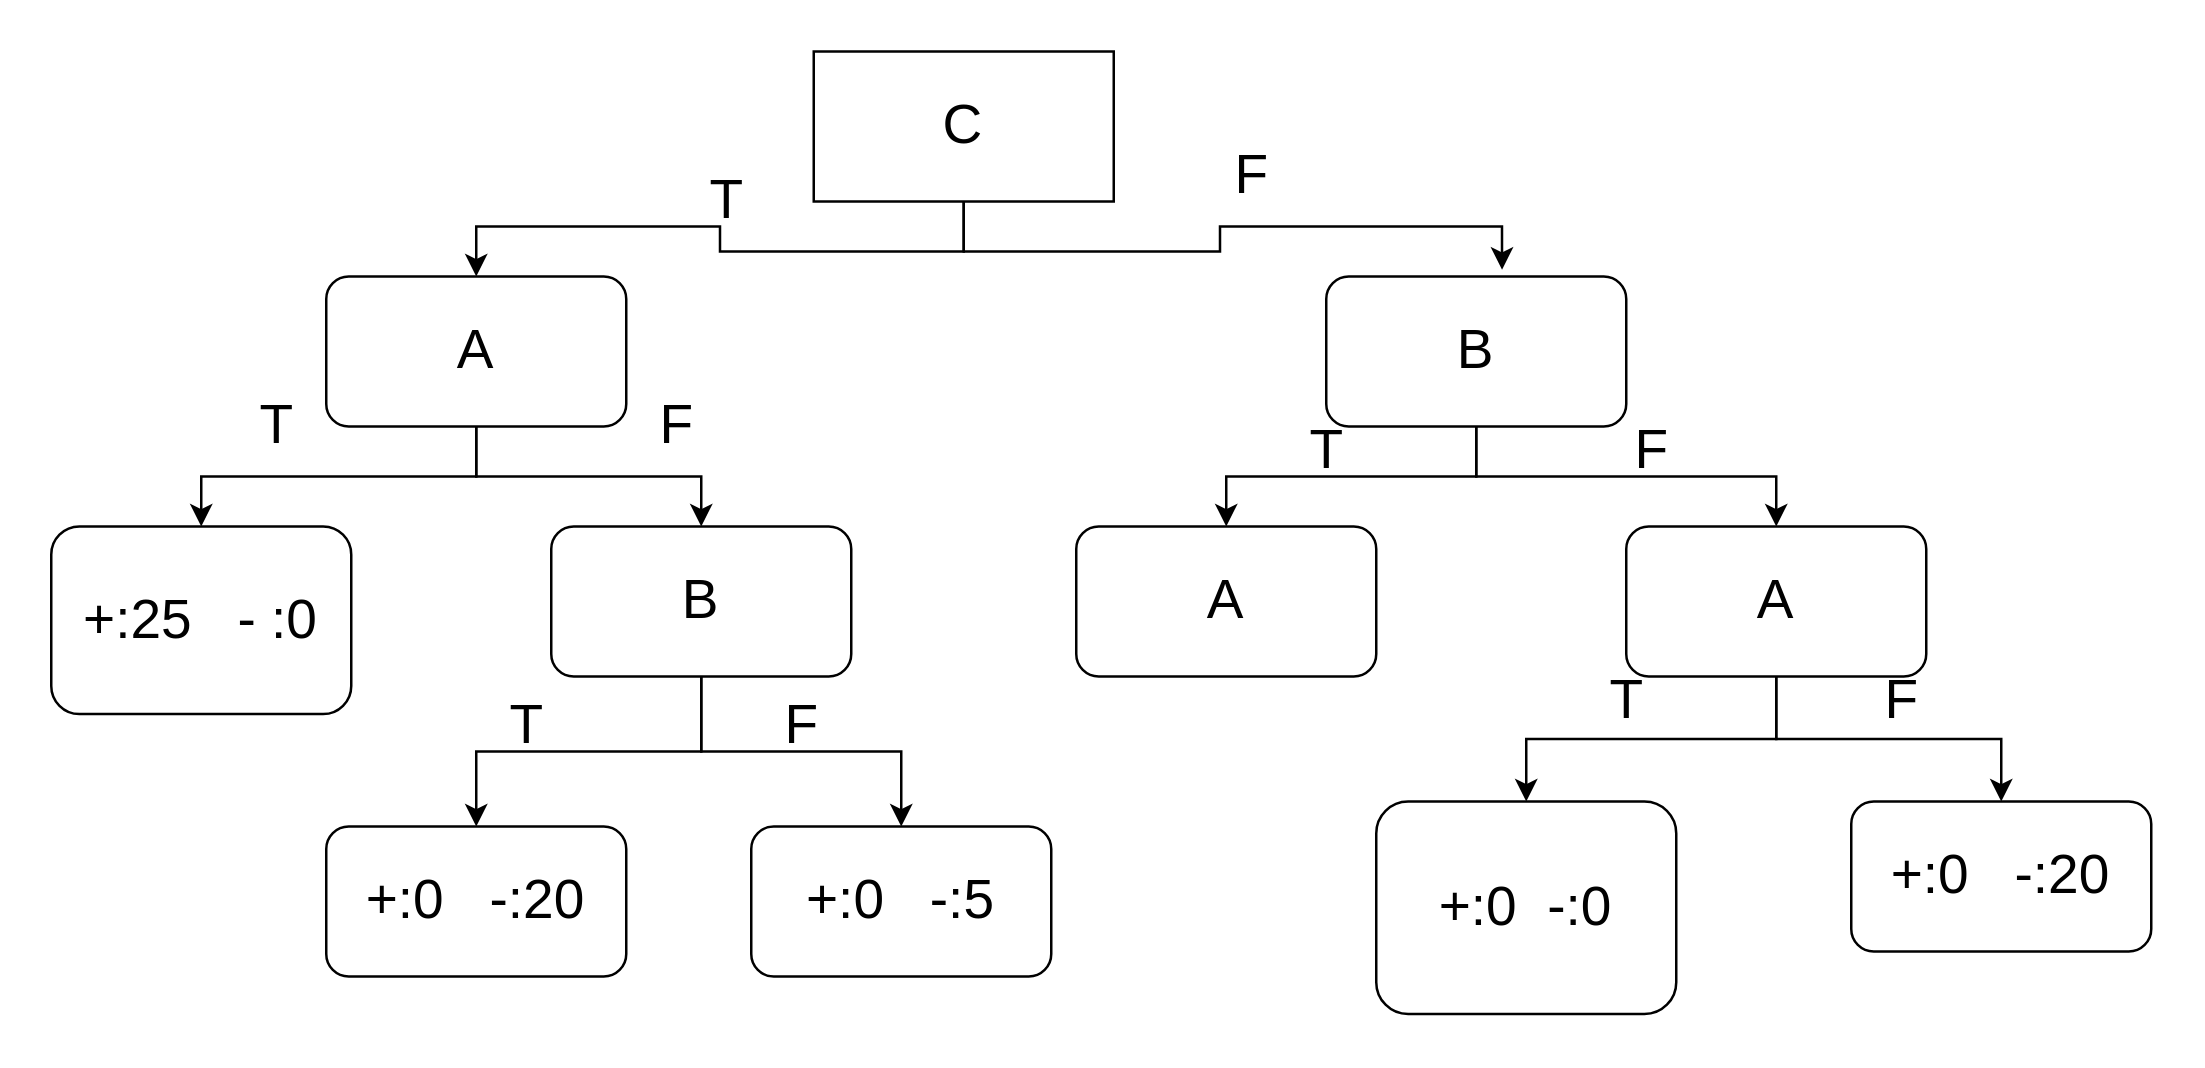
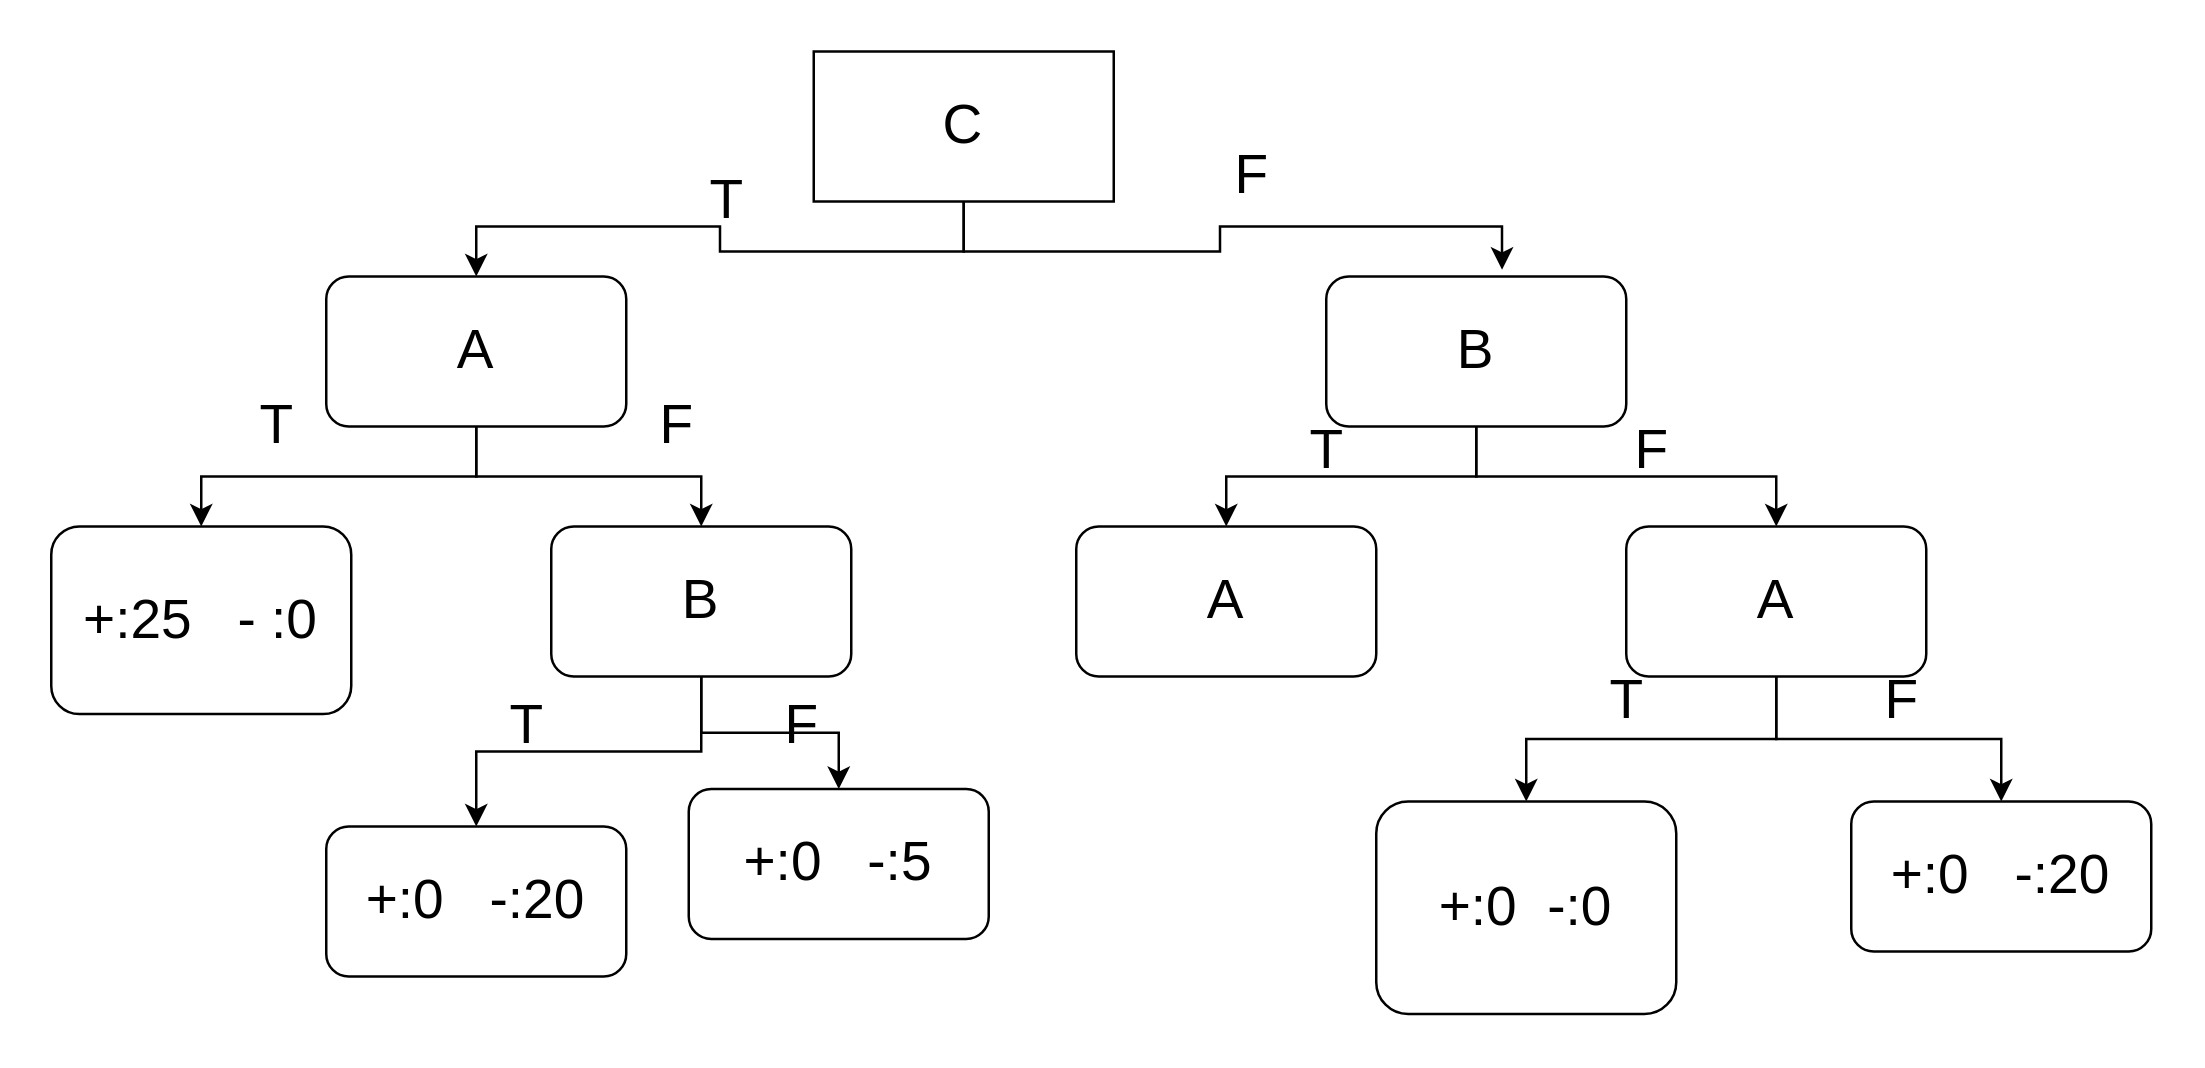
(901, 901) -> (839, 864)
